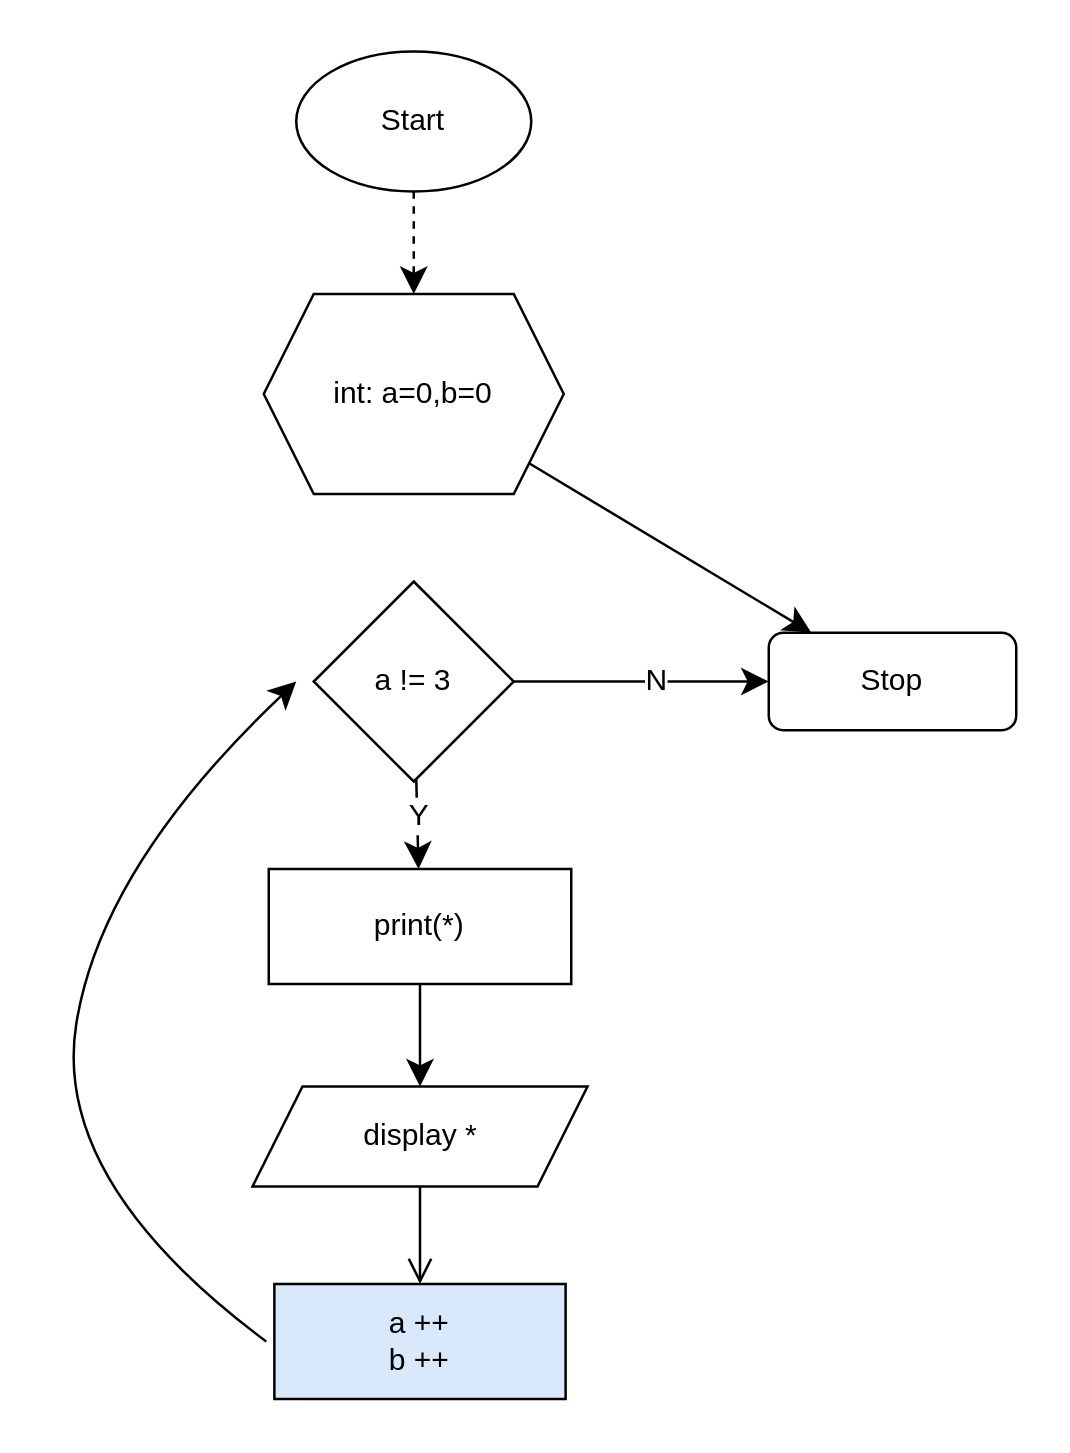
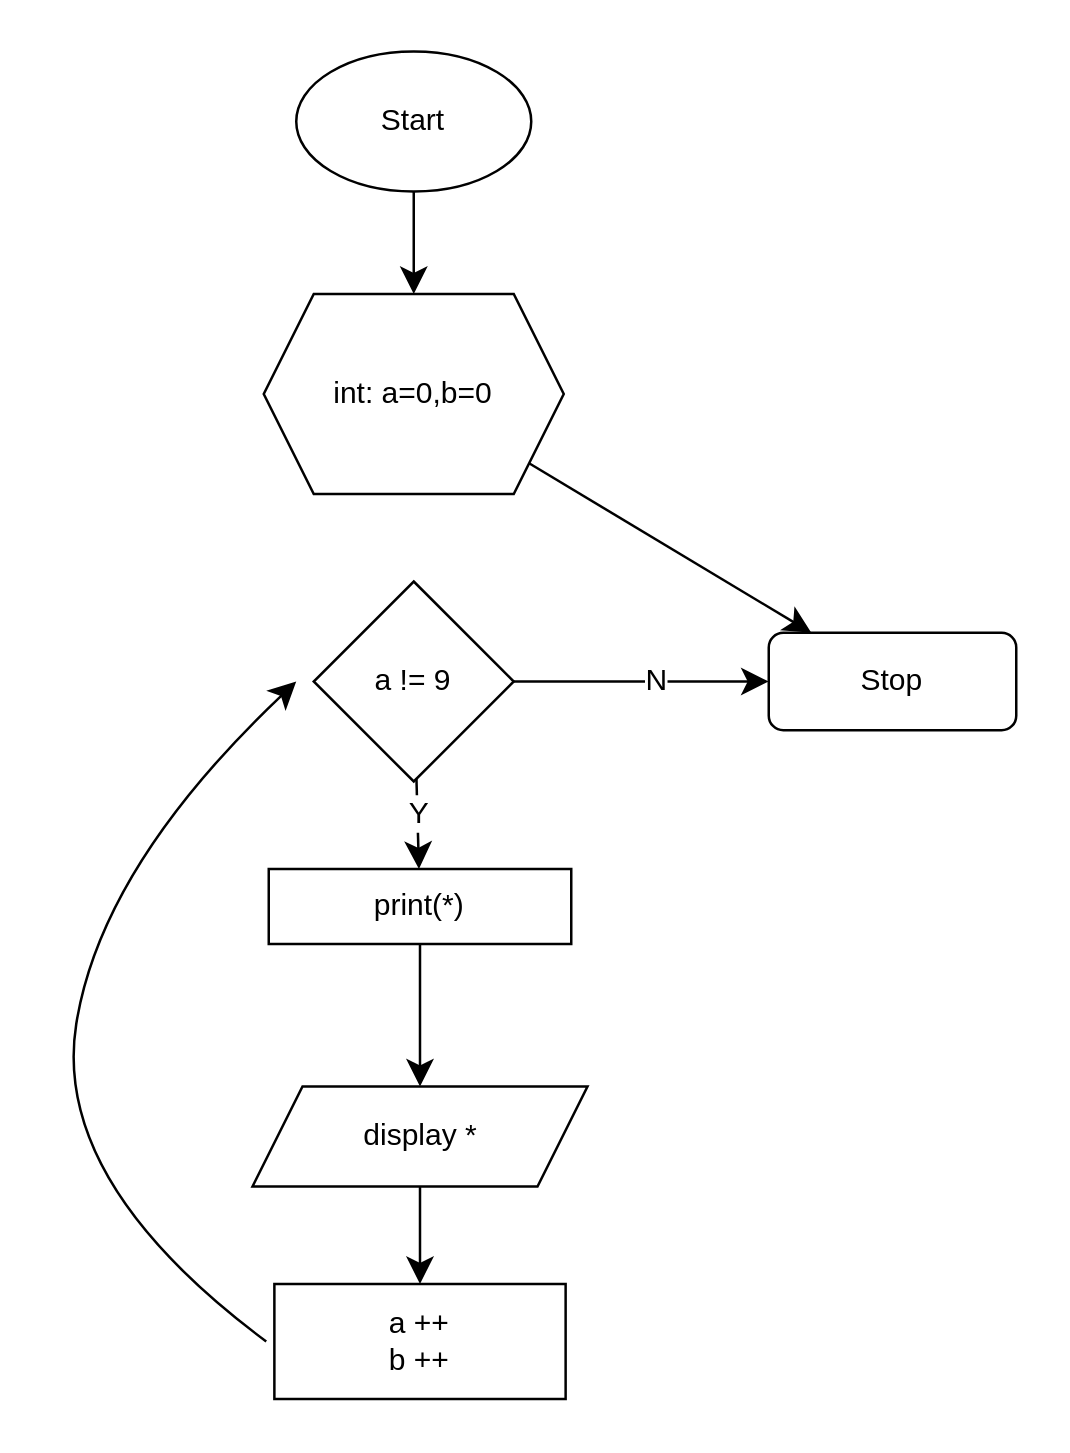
(414, 232) -> (414, 232)
(414, 681) -> (414, 681)
(420, 926) -> (420, 906)
(420, 1268) -> (420, 1262)
(420, 1341) -> (420, 1341)
